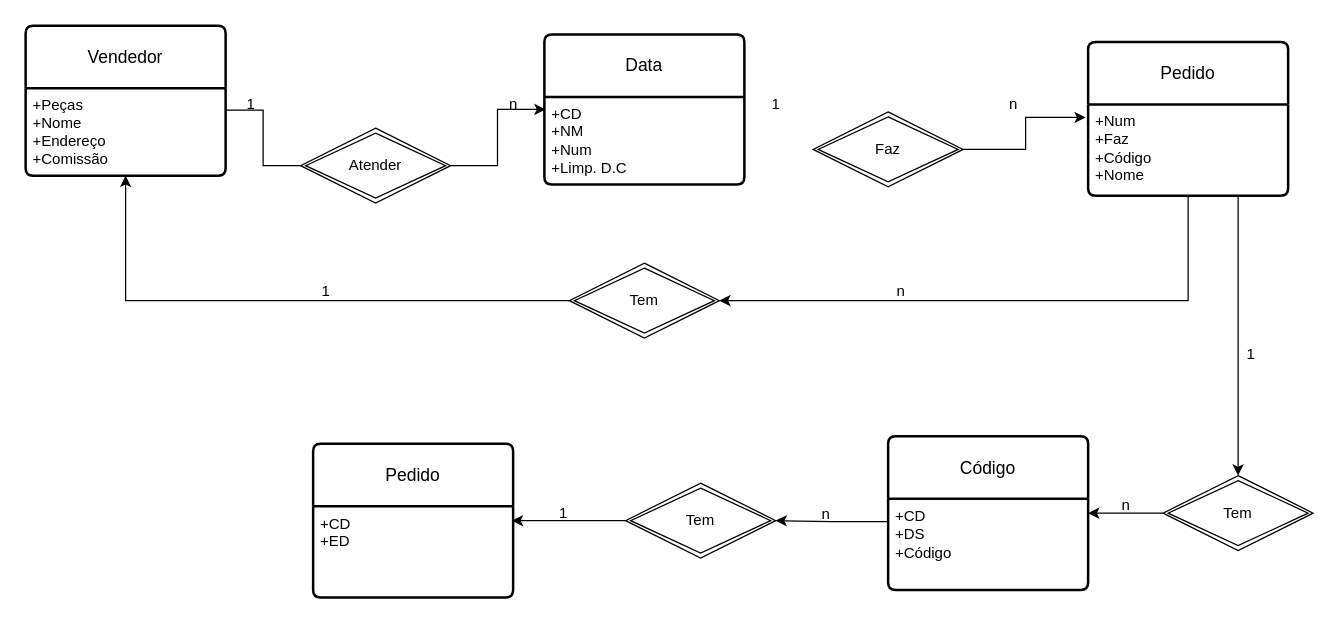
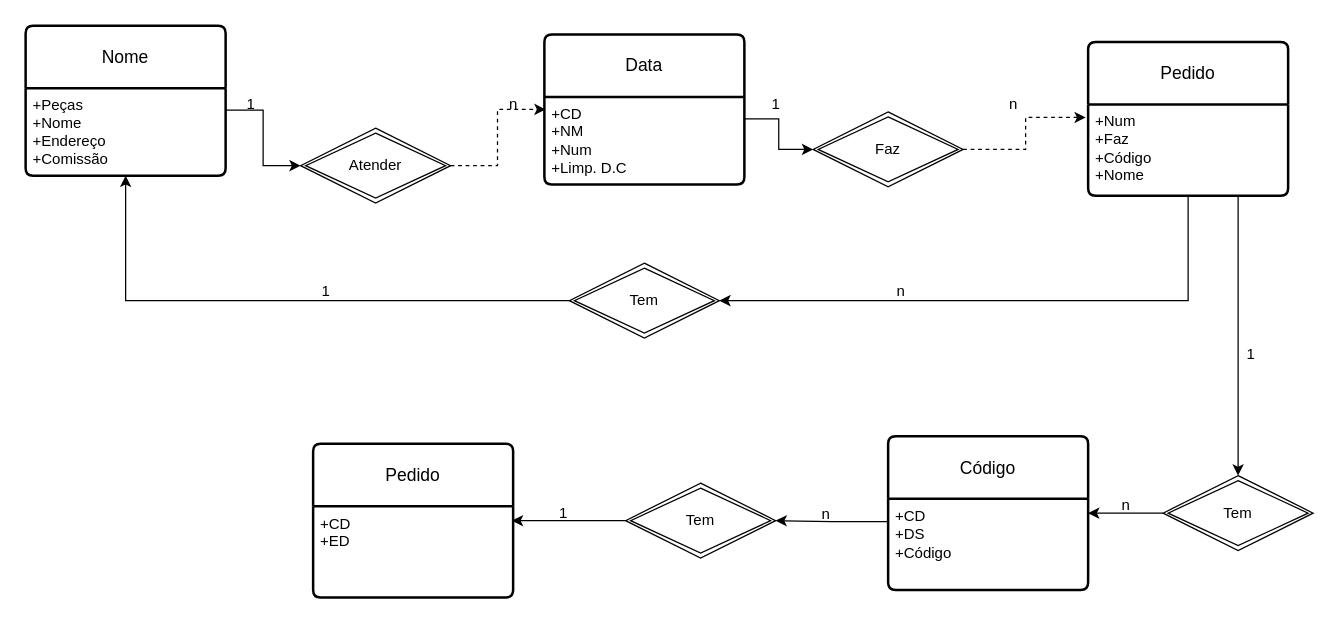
(126, 57) -> (126, 57)
none -> (779, 131)
(1026, 139) -> (1026, 139)
(498, 141) -> (498, 141)
(295, 166) -> (291, 166)
